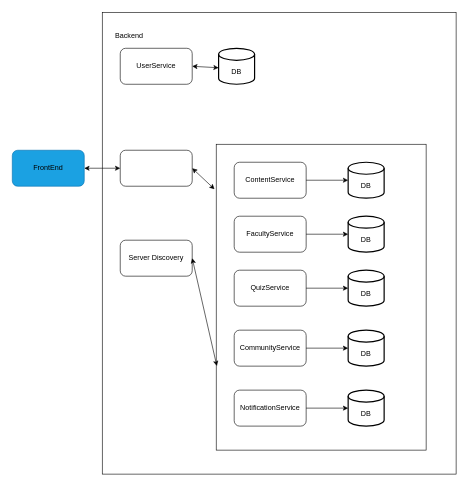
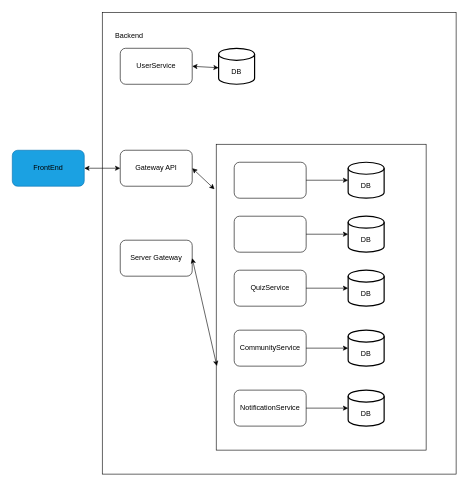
none -> (156, 168)
(270, 180) -> none
(270, 234) -> none
(156, 258) -> (156, 258)
